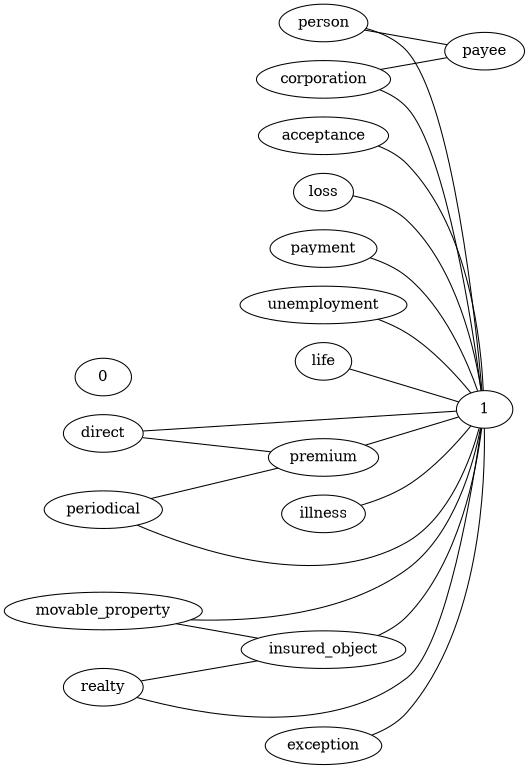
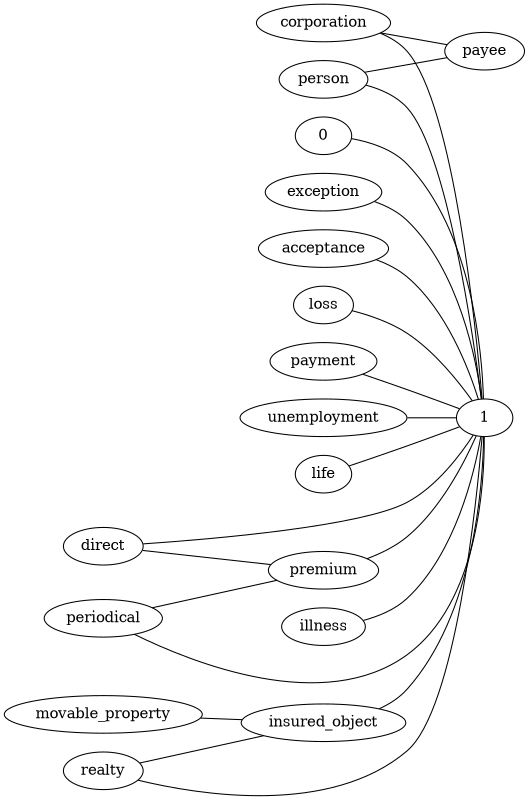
(380, 586) -> (439, 210)
